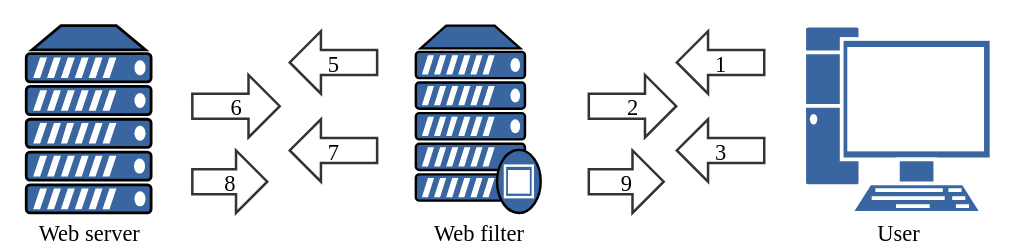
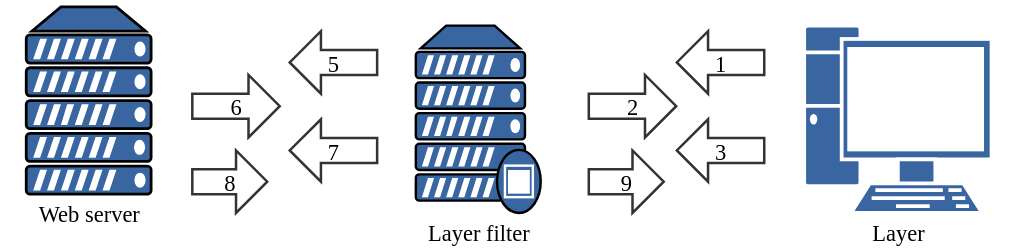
(88, 119) -> (88, 101)
(479, 235) -> (479, 249)
(899, 235) -> (899, 235)
